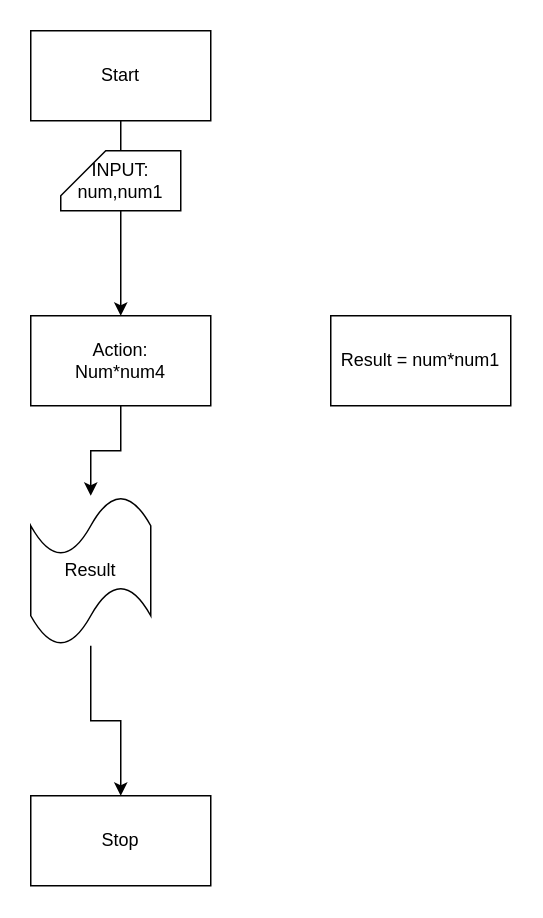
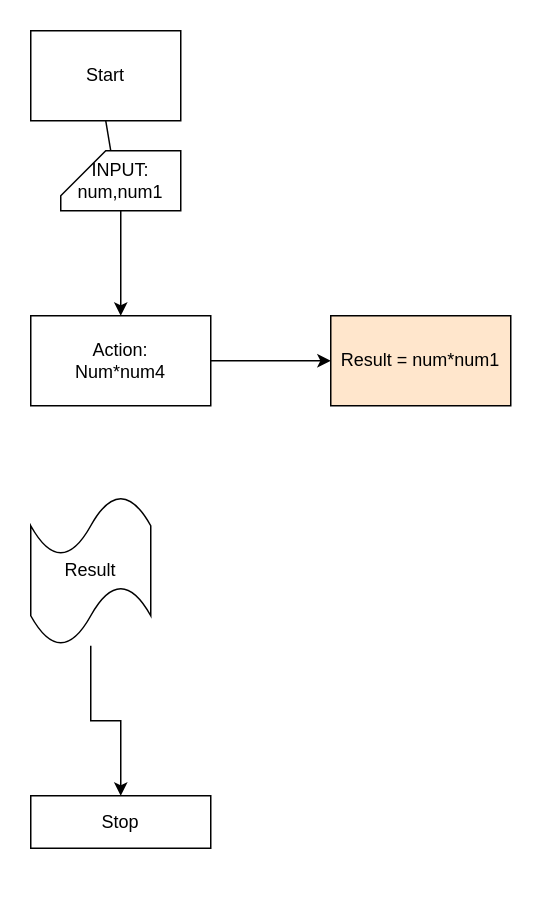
(121, 76) -> (106, 76)
none -> (266, 361)
(421, 361) -> (421, 361)
(111, 451) -> none
(121, 841) -> (121, 822)
